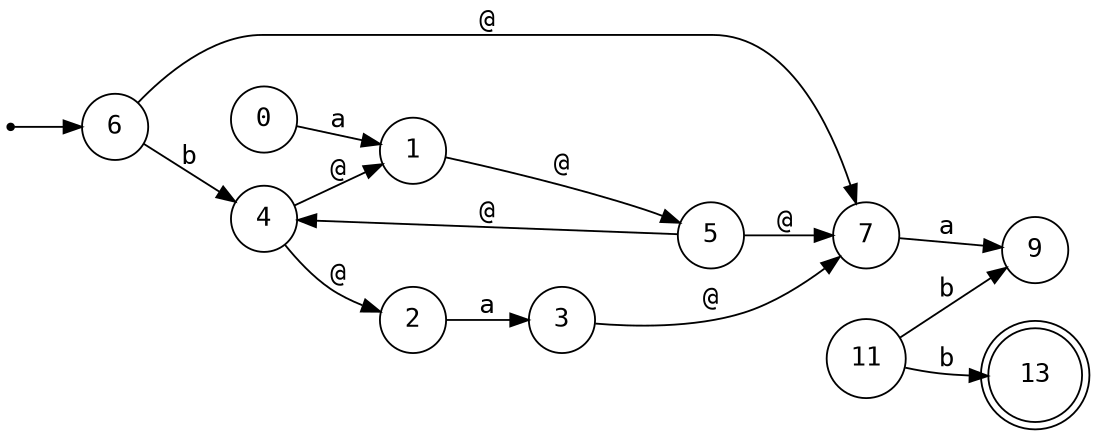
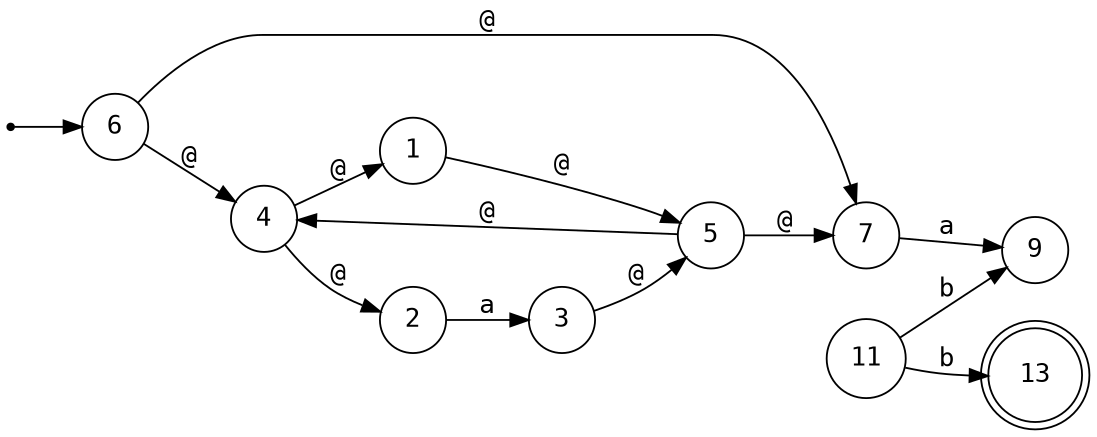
(264, 120) -> none
(190, 157) -> (190, 157)
(716, 319) -> (635, 294)
